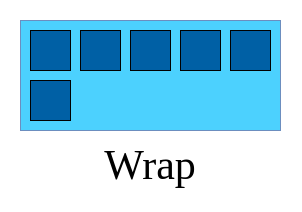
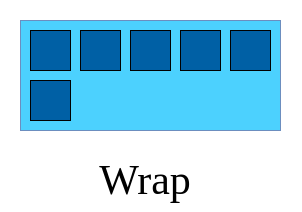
(151, 166) -> (146, 181)
